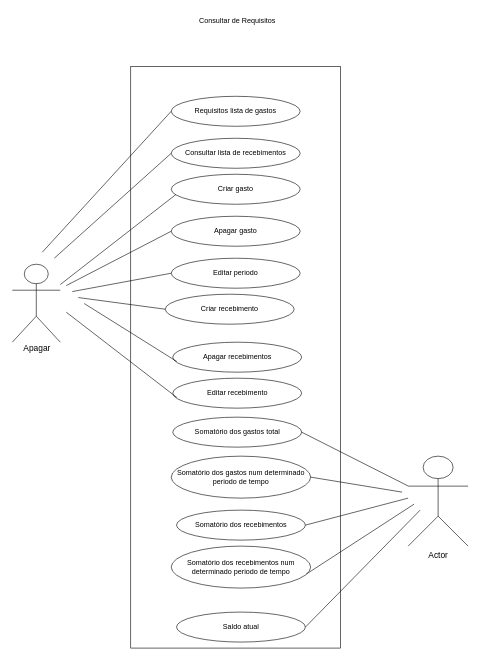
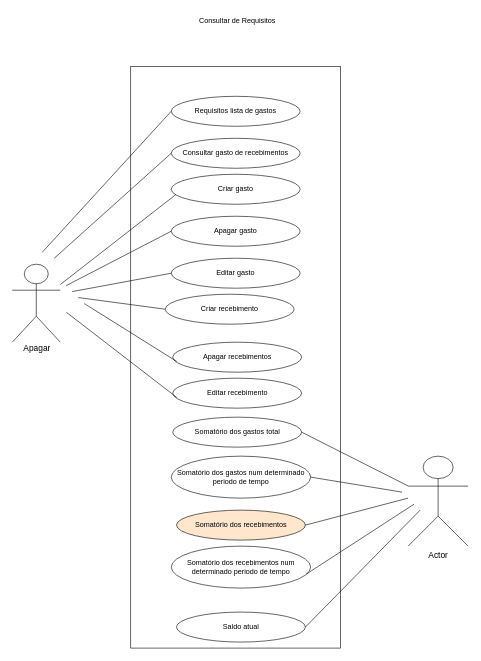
(236, 153) -> (236, 153)
(236, 273) -> (236, 273)
(241, 525) -> (241, 525)
